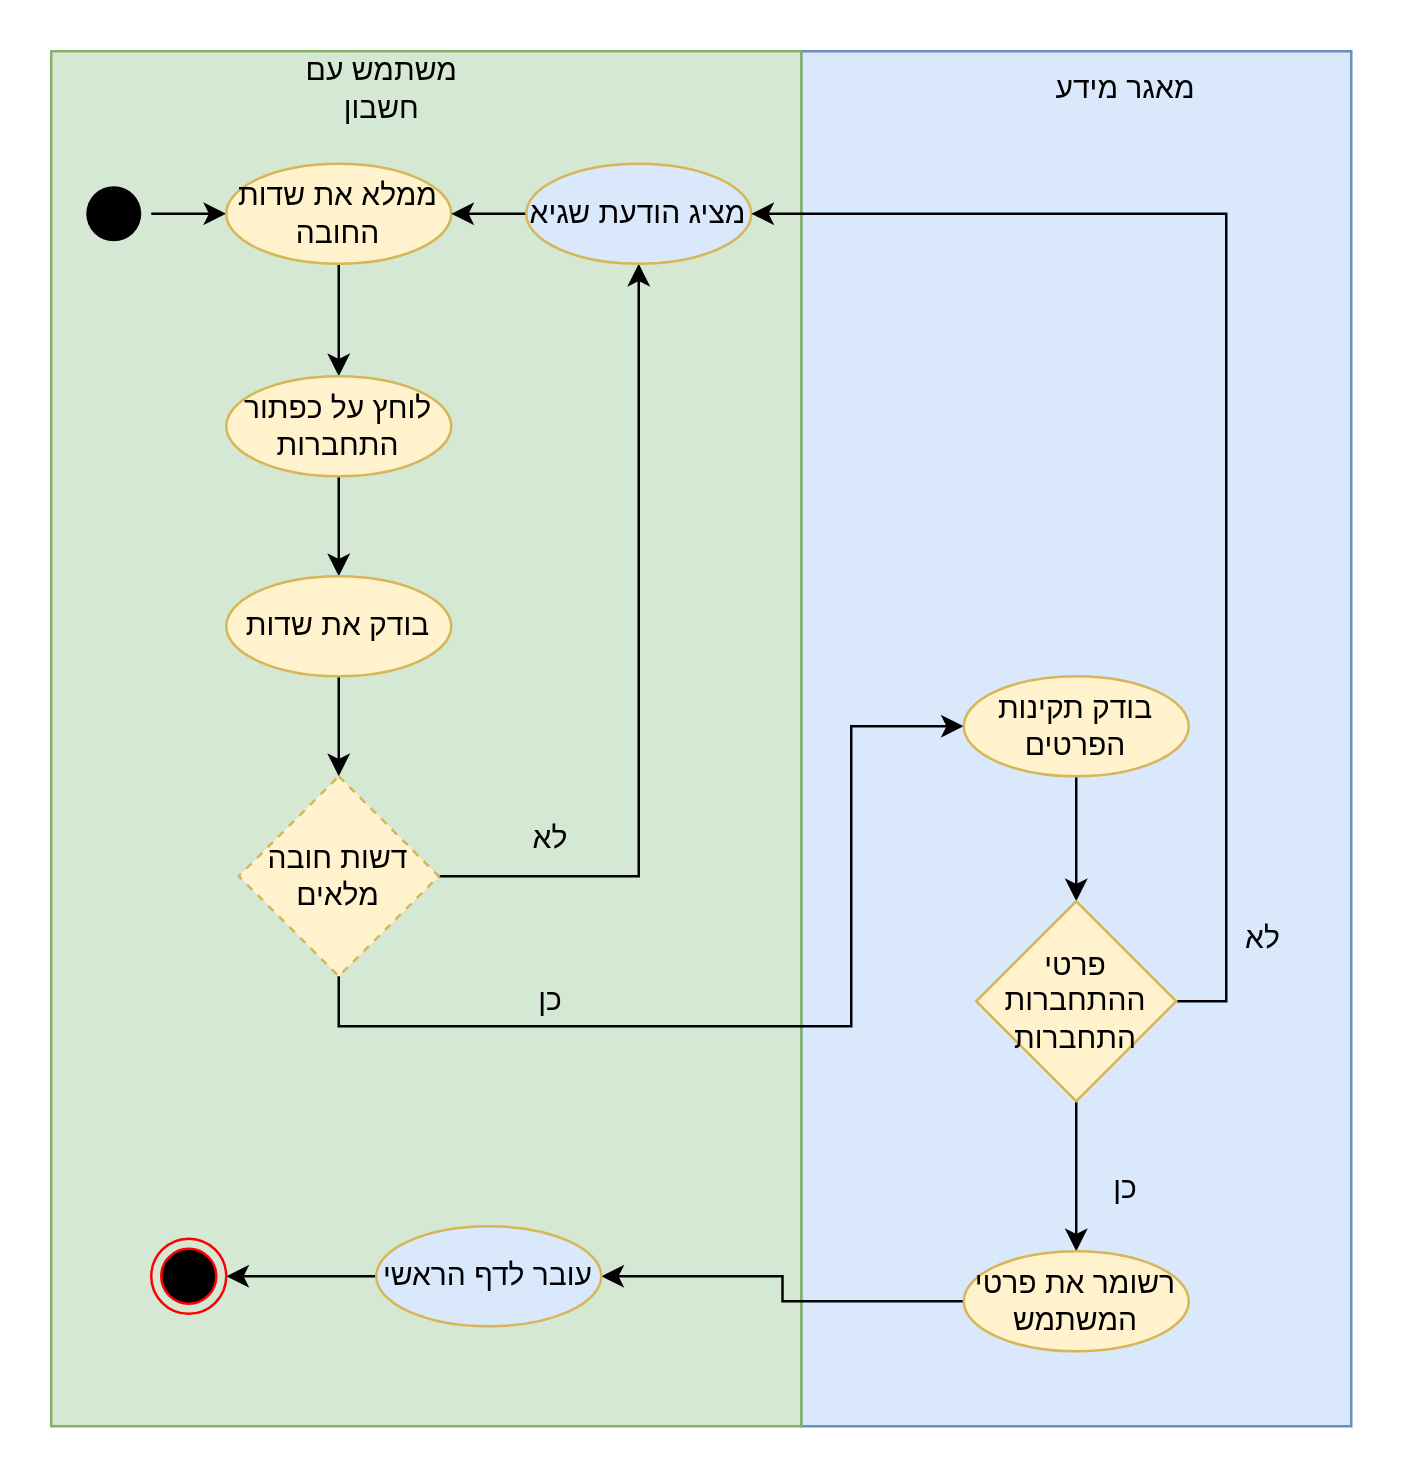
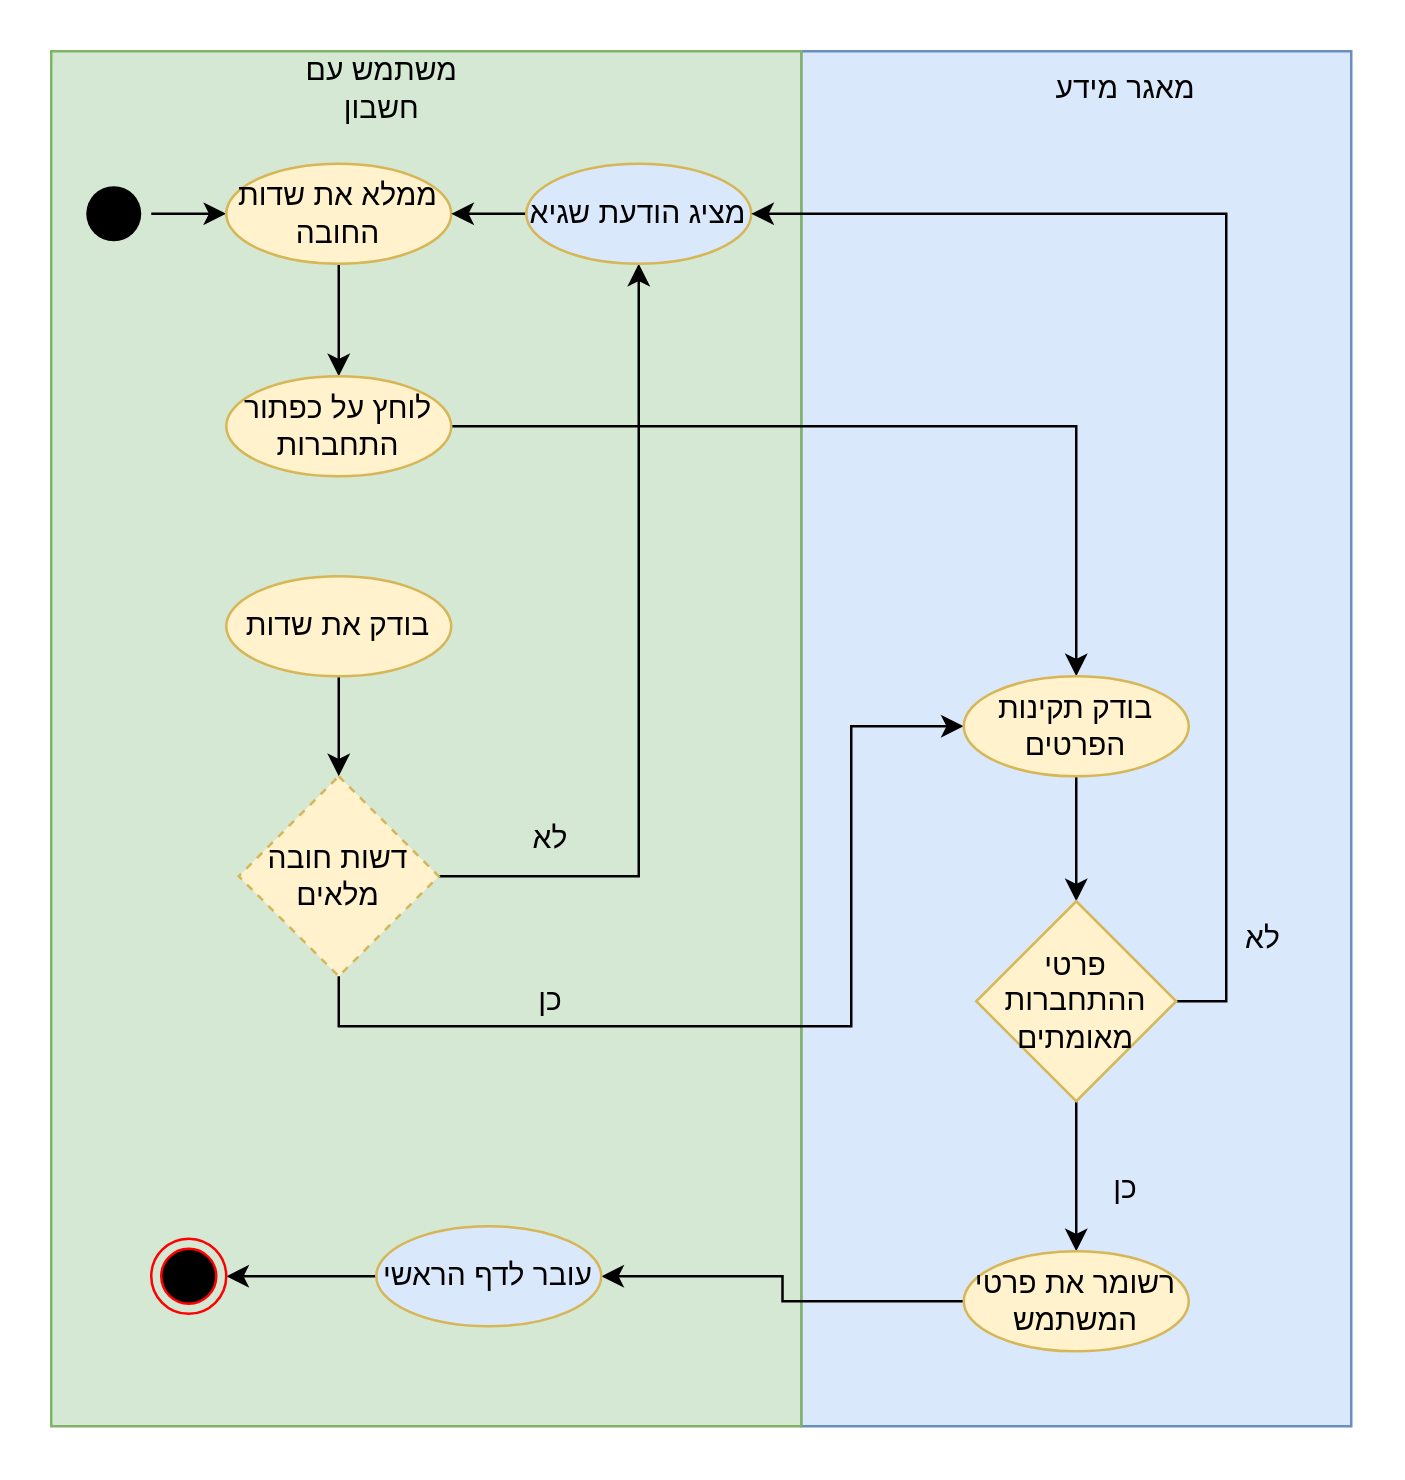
(339, 518) -> (976, 426)
(1076, 1001) -> (1076, 1001)
